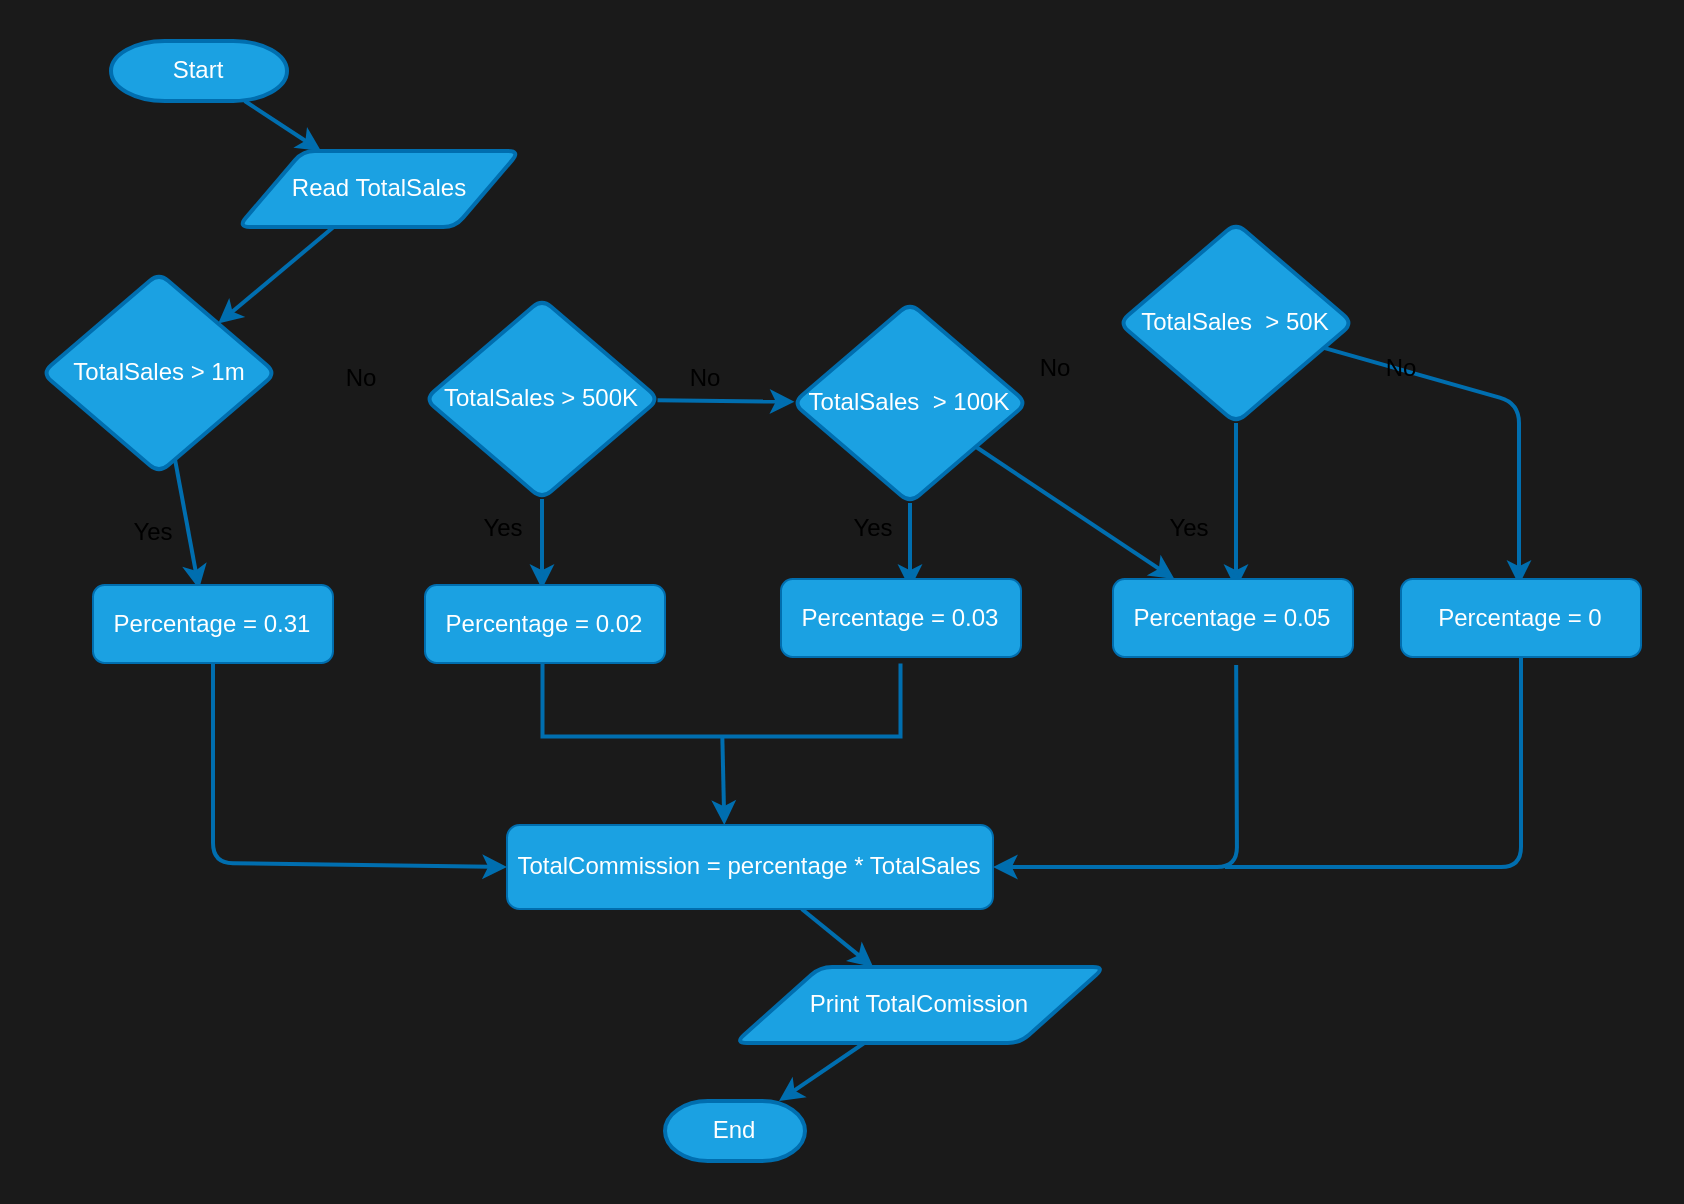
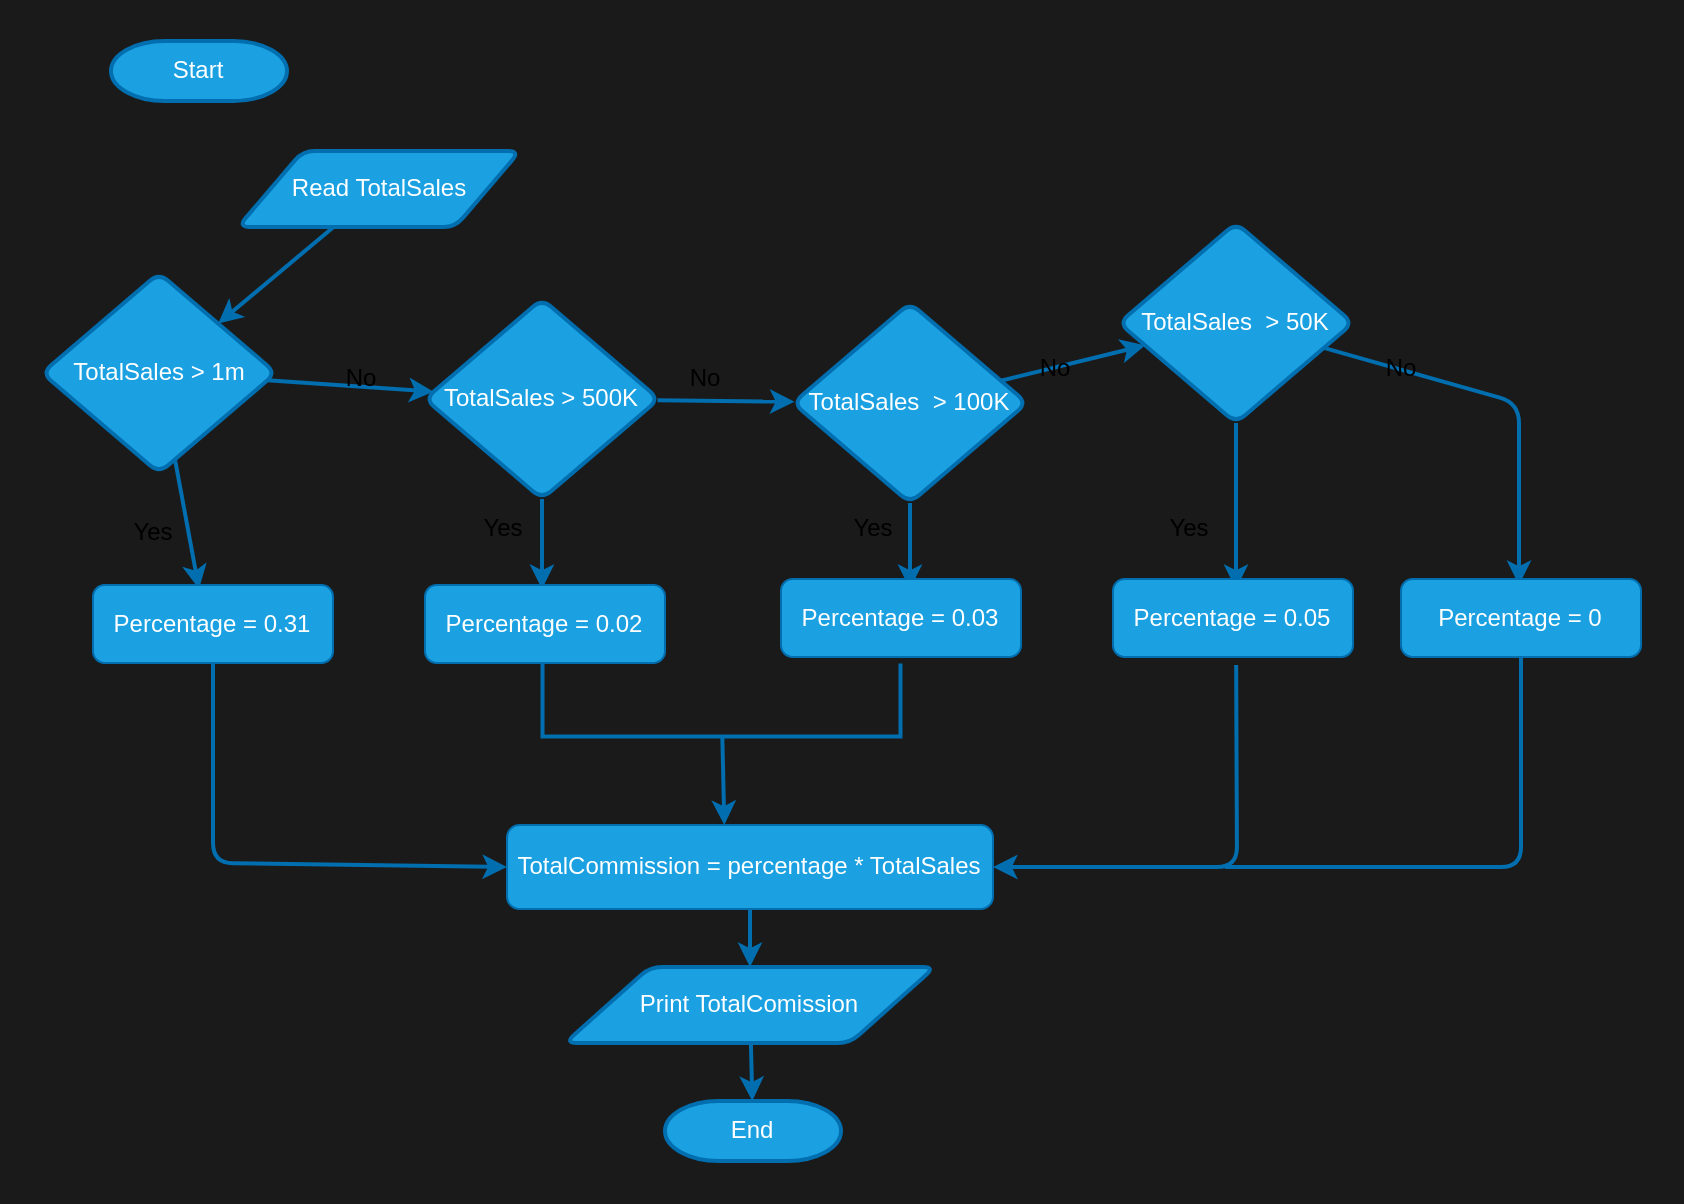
(276, 121) -> none
none -> (342, 385)
(1068, 508) -> (1065, 365)
(920, 1005) -> (750, 1005)
(735, 1131) -> (753, 1131)
